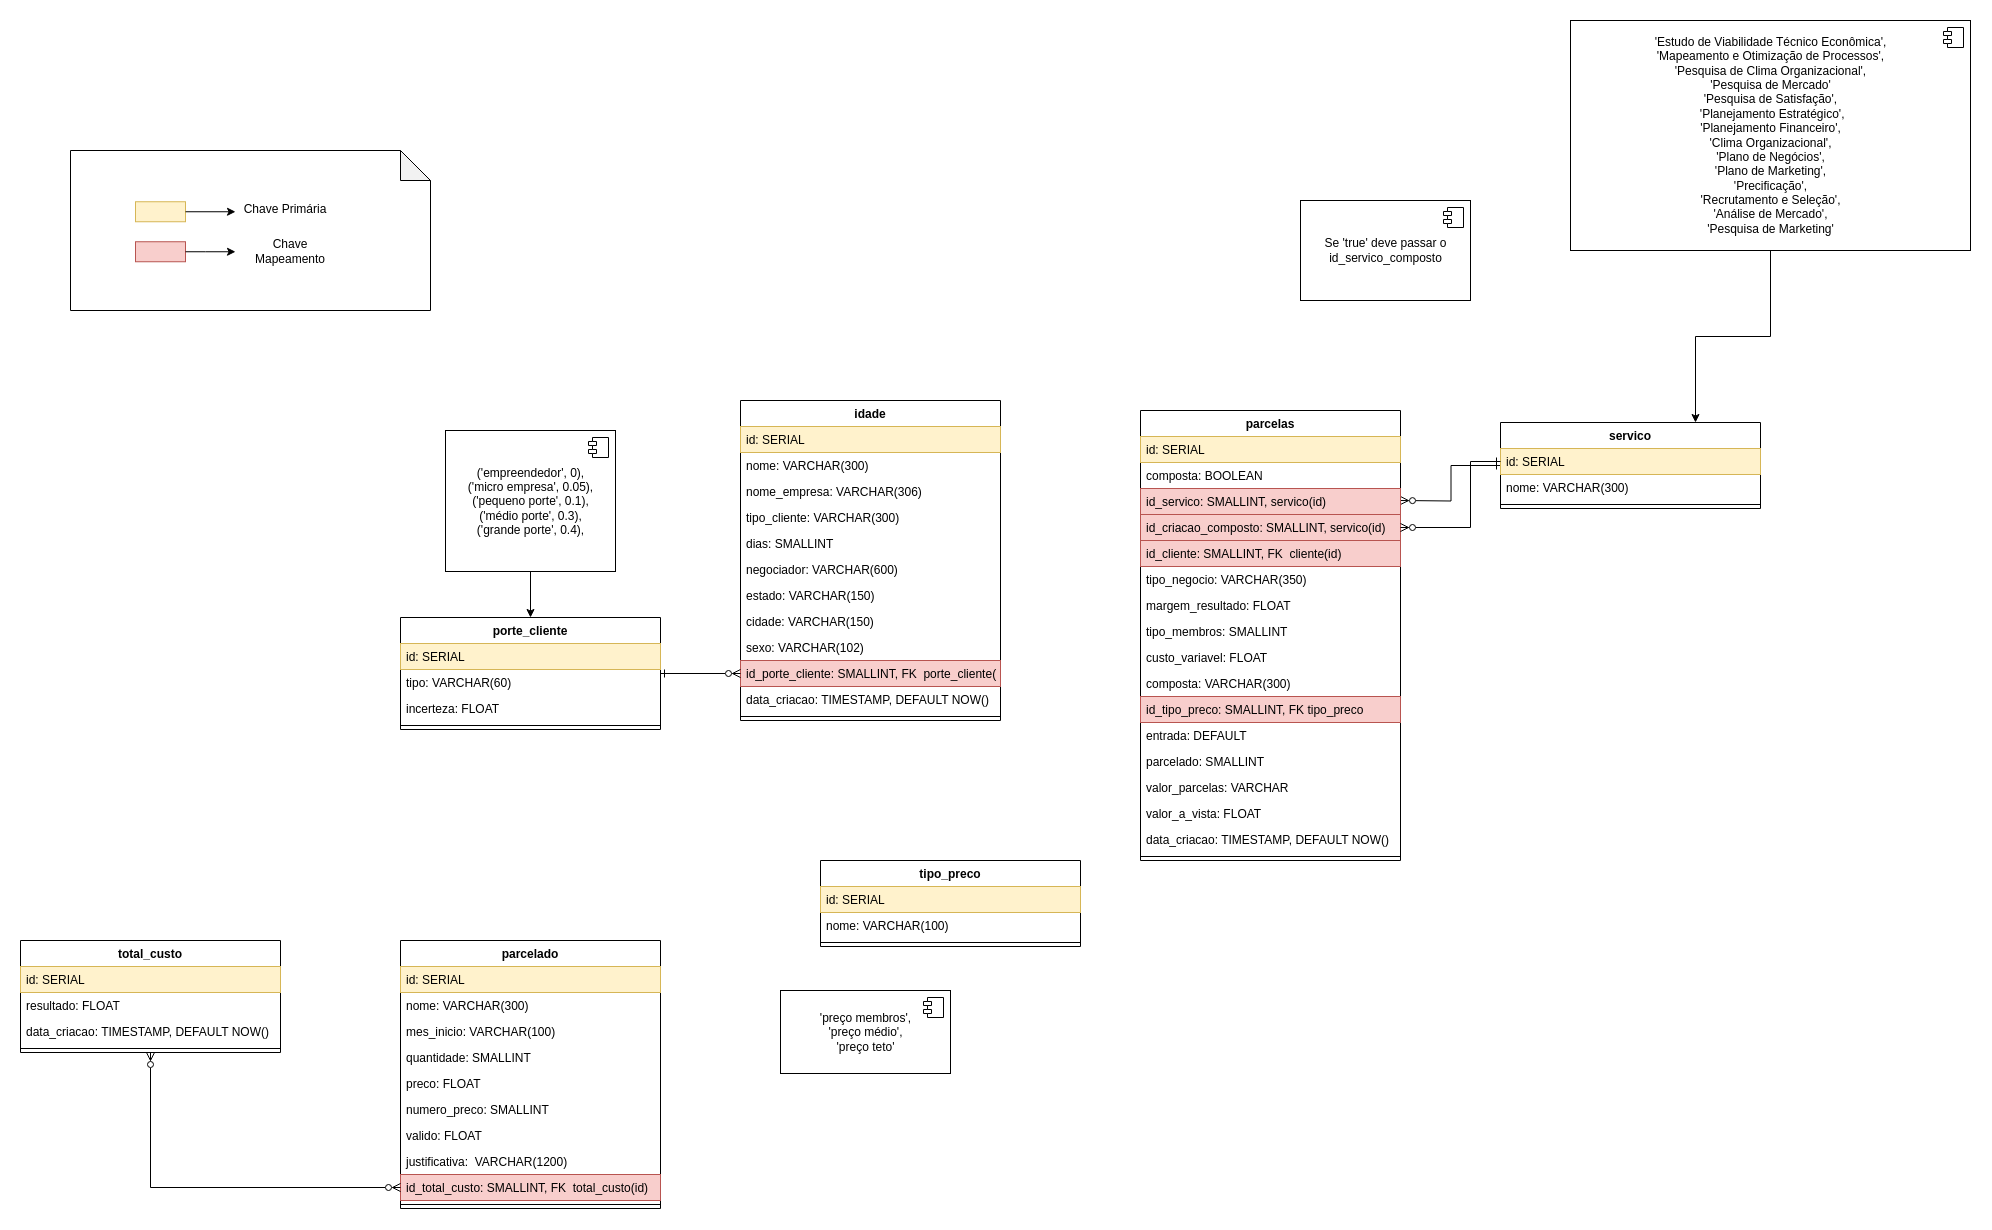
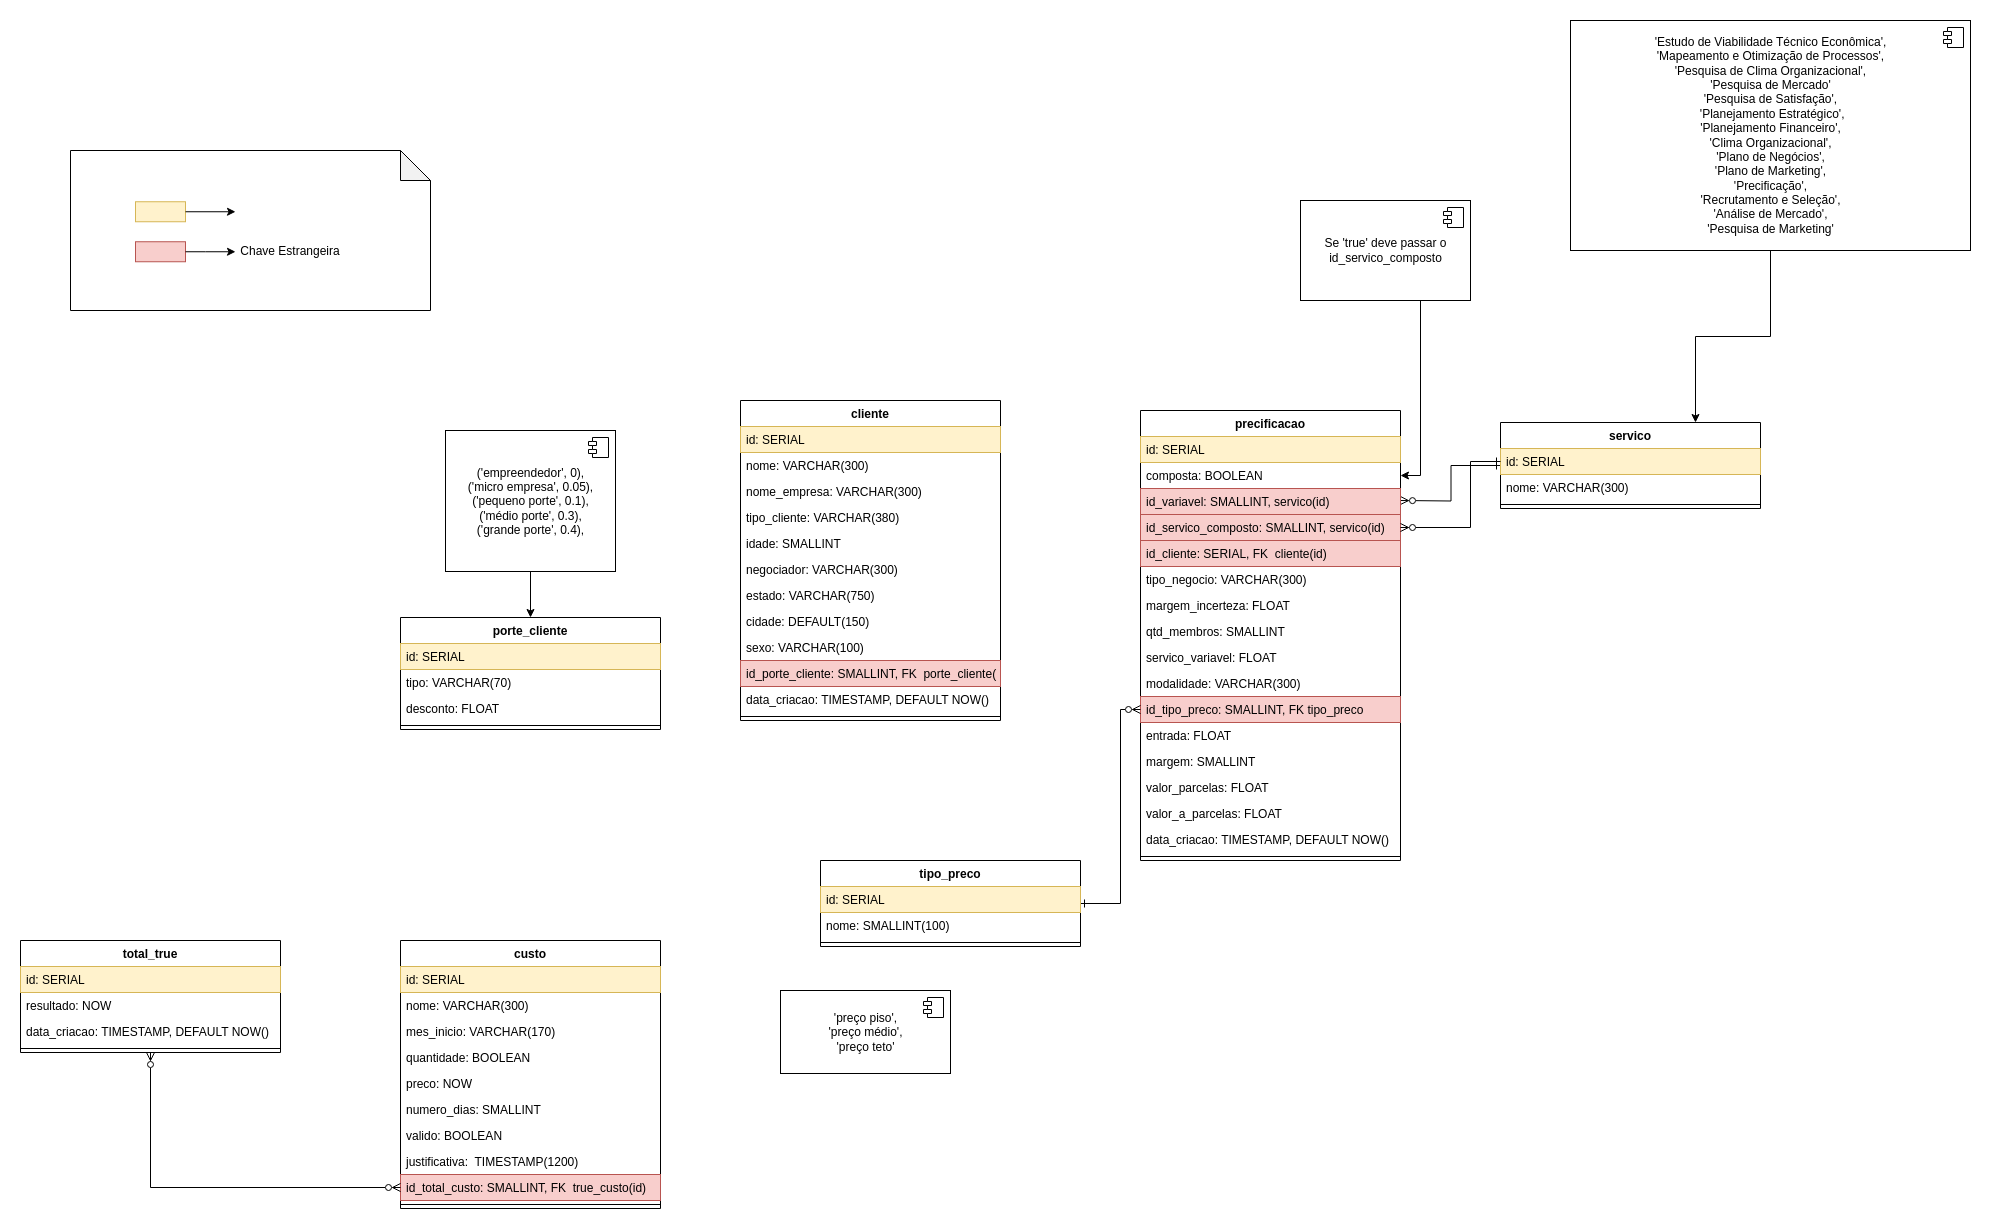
(286, 209) -> none
(291, 252) -> (291, 252)
none -> (1421, 393)
(870, 414) -> (870, 414)
(1270, 424) -> (1270, 424)
(830, 492) -> (830, 492)
(1244, 502) -> (1246, 502)
(826, 518) -> (826, 518)
(1275, 528) -> (1275, 528)
(788, 544) -> (792, 544)
(1253, 554) -> (1246, 554)
(822, 570) -> (822, 570)
(1227, 580) -> (1227, 580)
(810, 596) -> (810, 596)
(1219, 606) -> (1219, 606)
(809, 622) -> (809, 622)
(1215, 632) -> (1213, 632)
(803, 648) -> (803, 648)
(1210, 658) -> (1215, 658)
(693, 674) -> none
(458, 683) -> (458, 683)
(1217, 684) -> (1220, 684)
(455, 709) -> (453, 709)
(1197, 736) -> (1190, 736)
(1205, 762) -> (1197, 762)
(1217, 788) -> (1210, 788)
(1207, 814) -> (1217, 814)
none -> (1121, 825)
(883, 926) -> (887, 926)
(150, 954) -> (150, 954)
(530, 954) -> (530, 954)
(75, 1006) -> (68, 1006)
(479, 1032) -> (479, 1032)
(866, 1033) -> (866, 1033)
(469, 1058) -> (465, 1058)
(443, 1084) -> (436, 1084)
(477, 1110) -> (472, 1110)
(443, 1136) -> (450, 1136)
(496, 1162) -> (502, 1162)
(543, 1188) -> (541, 1188)
